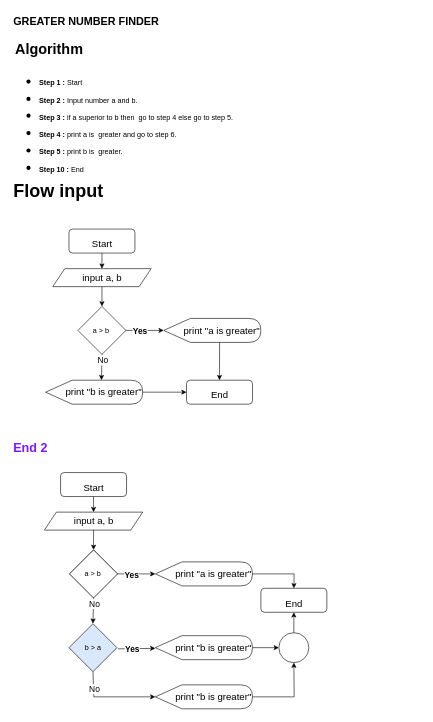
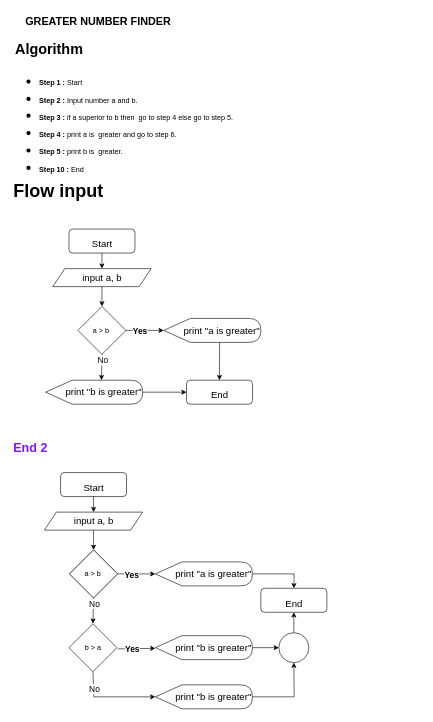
(153, 21) -> (165, 21)
(93, 648) -> (93, 648)
